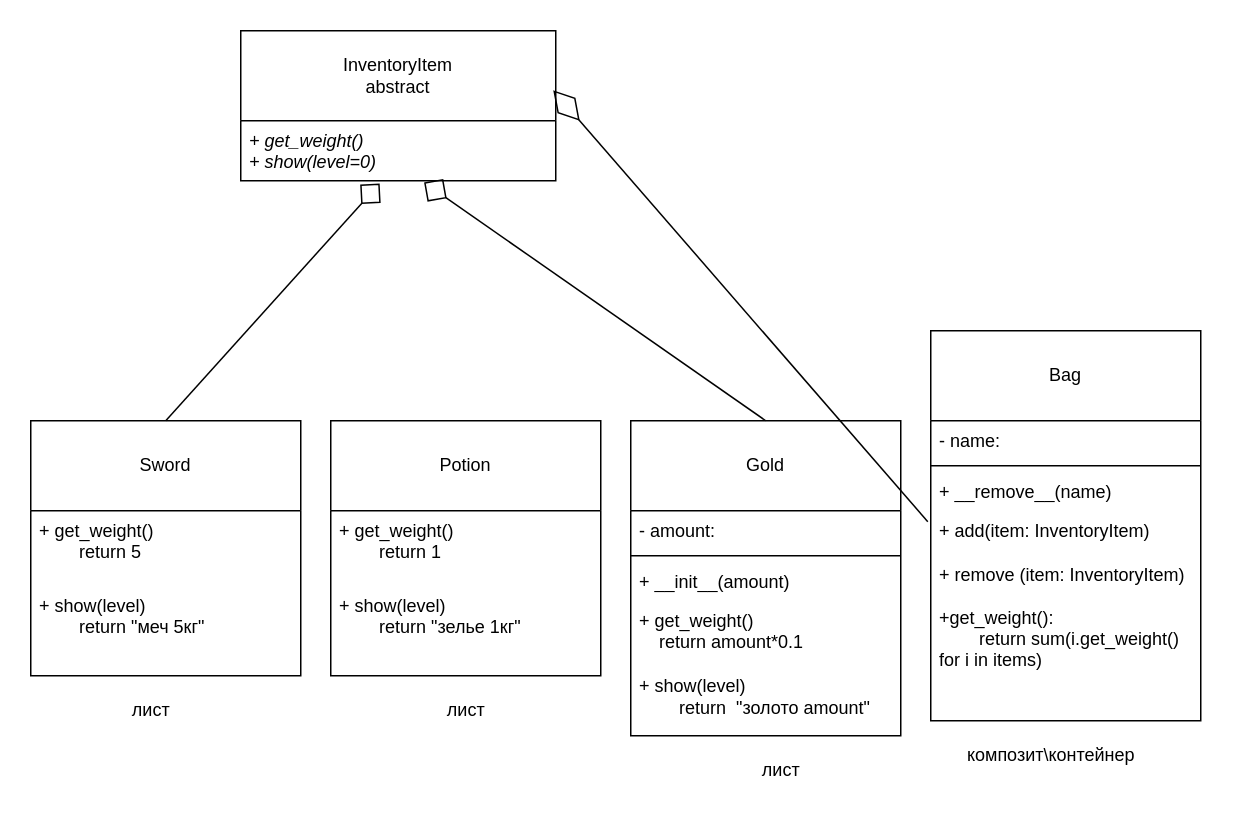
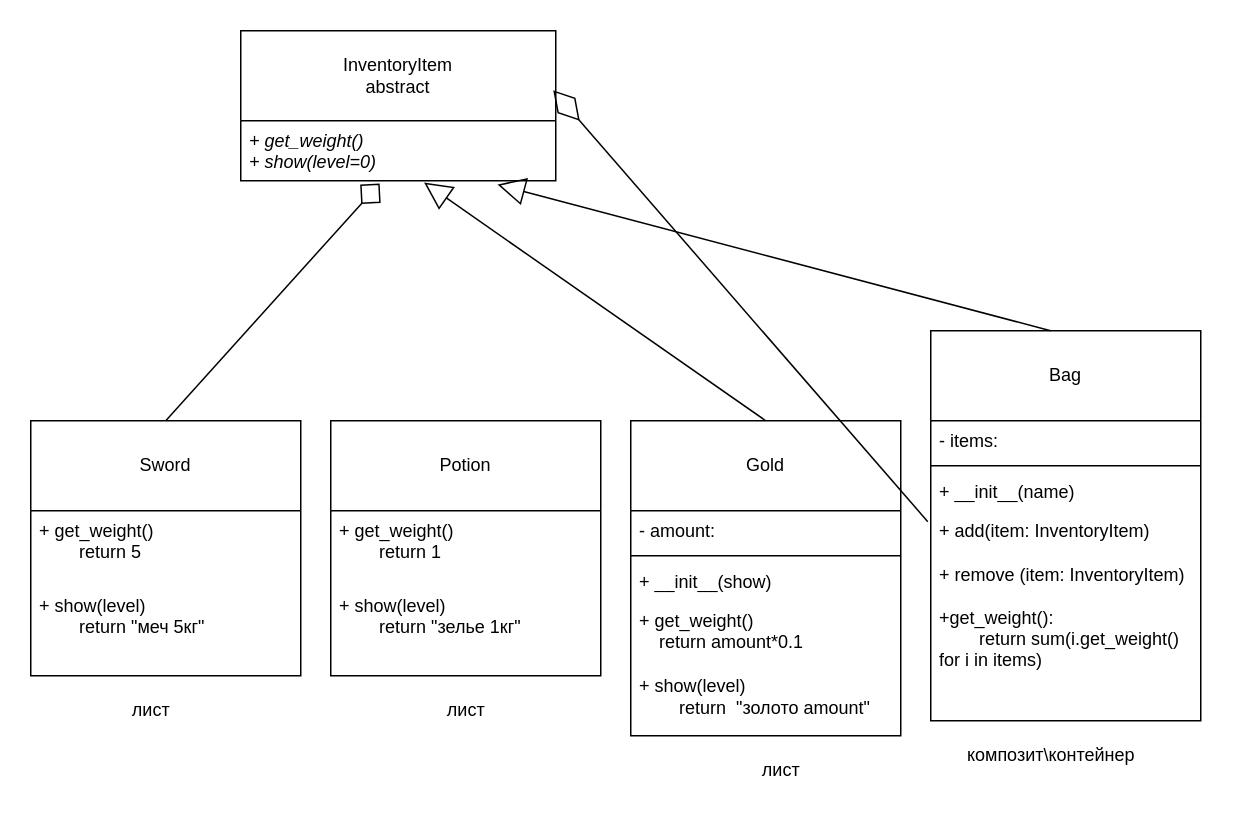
(448, 199) -> (447, 199)
none -> (861, 281)
(970, 442) -> (973, 442)
(1028, 493) -> (1013, 493)
(723, 583) -> (713, 583)
